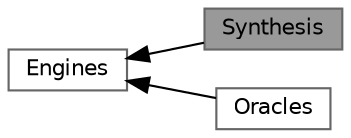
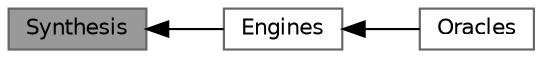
(176, 48) -> (196, 29)
